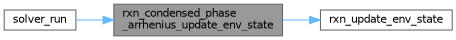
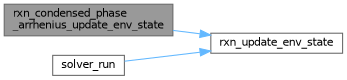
(90, 20) -> (162, 57)
